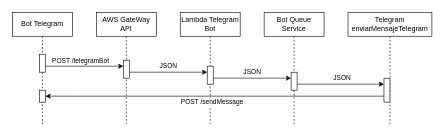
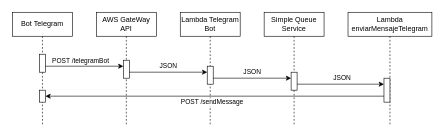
(294, 24) -> (294, 24)
(390, 24) -> (390, 24)
